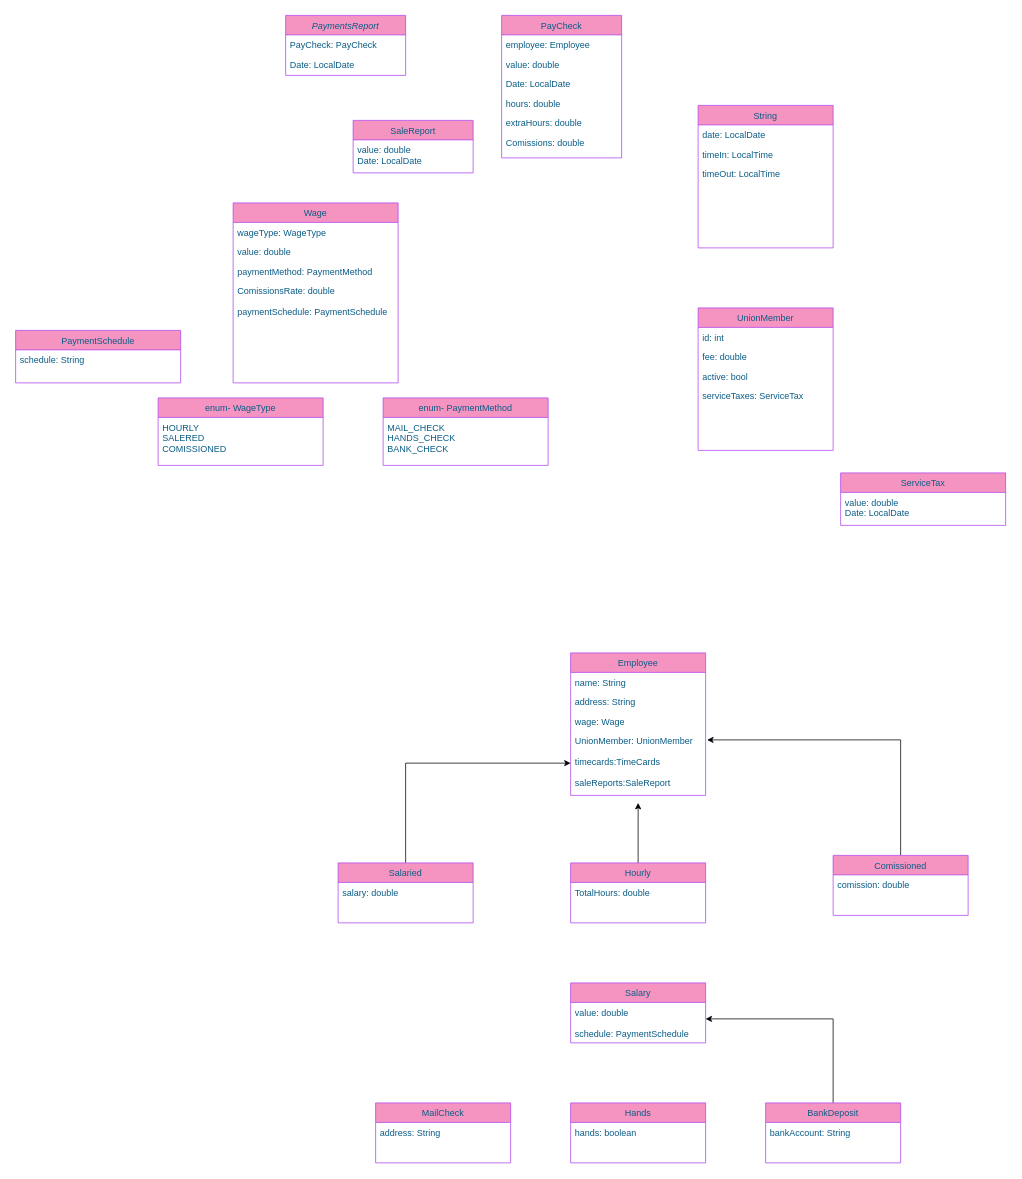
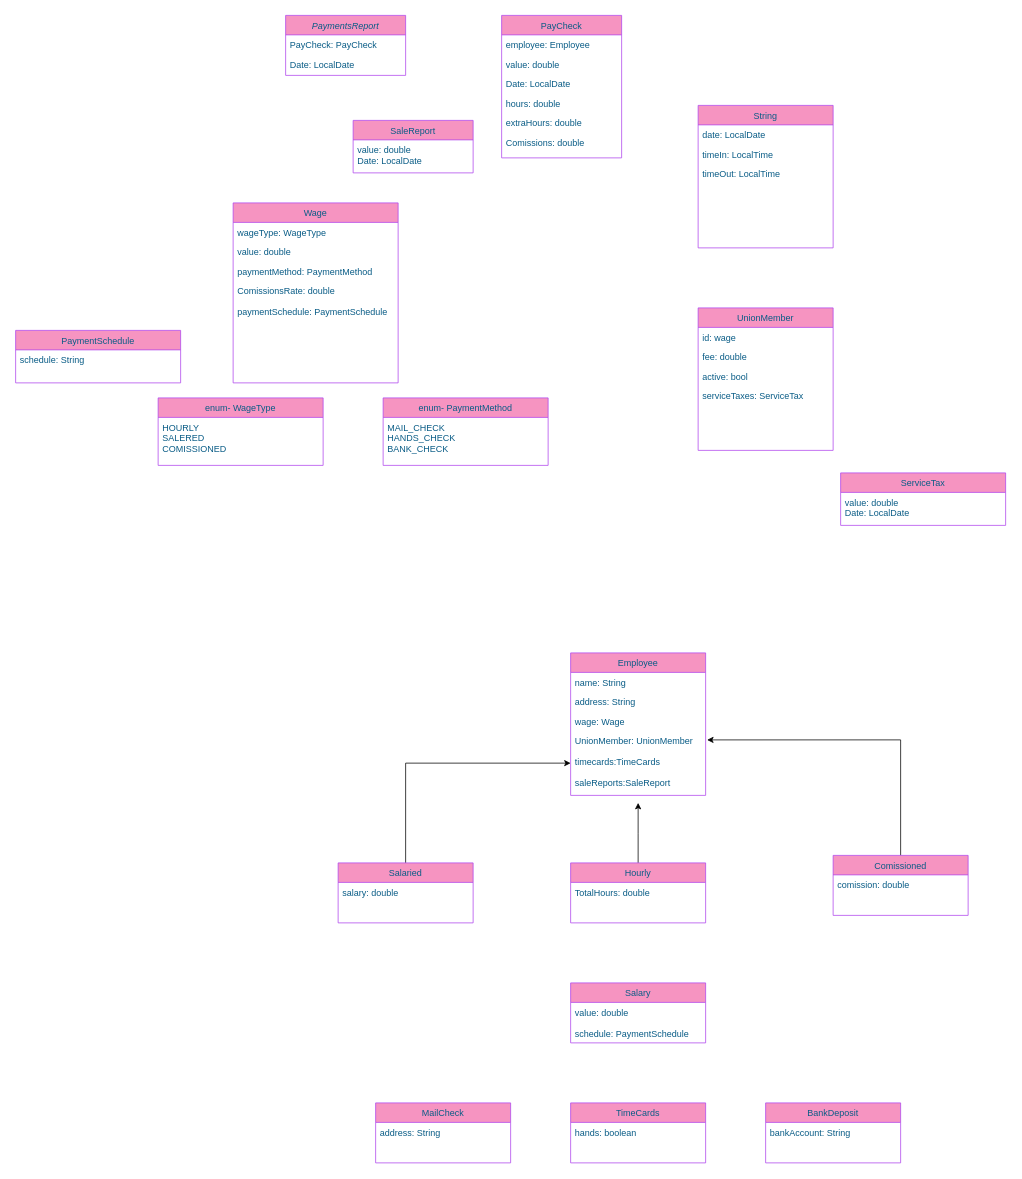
(715, 338) -> (719, 338)
(712, 1019) -> none
(638, 1113) -> (638, 1113)
